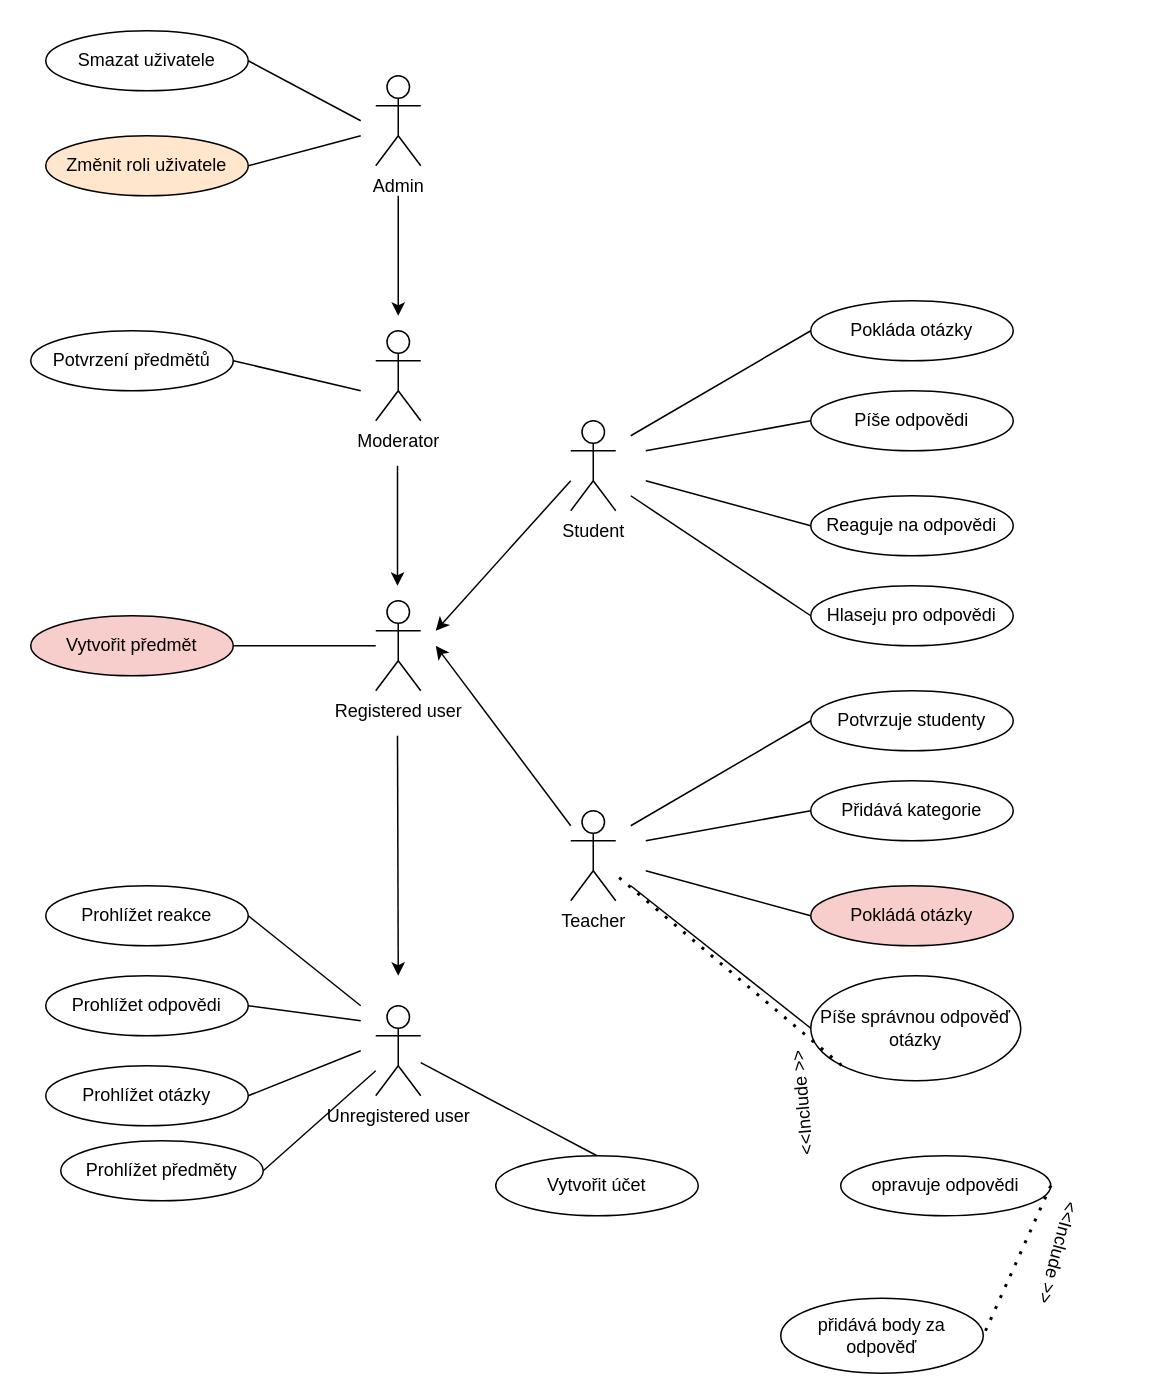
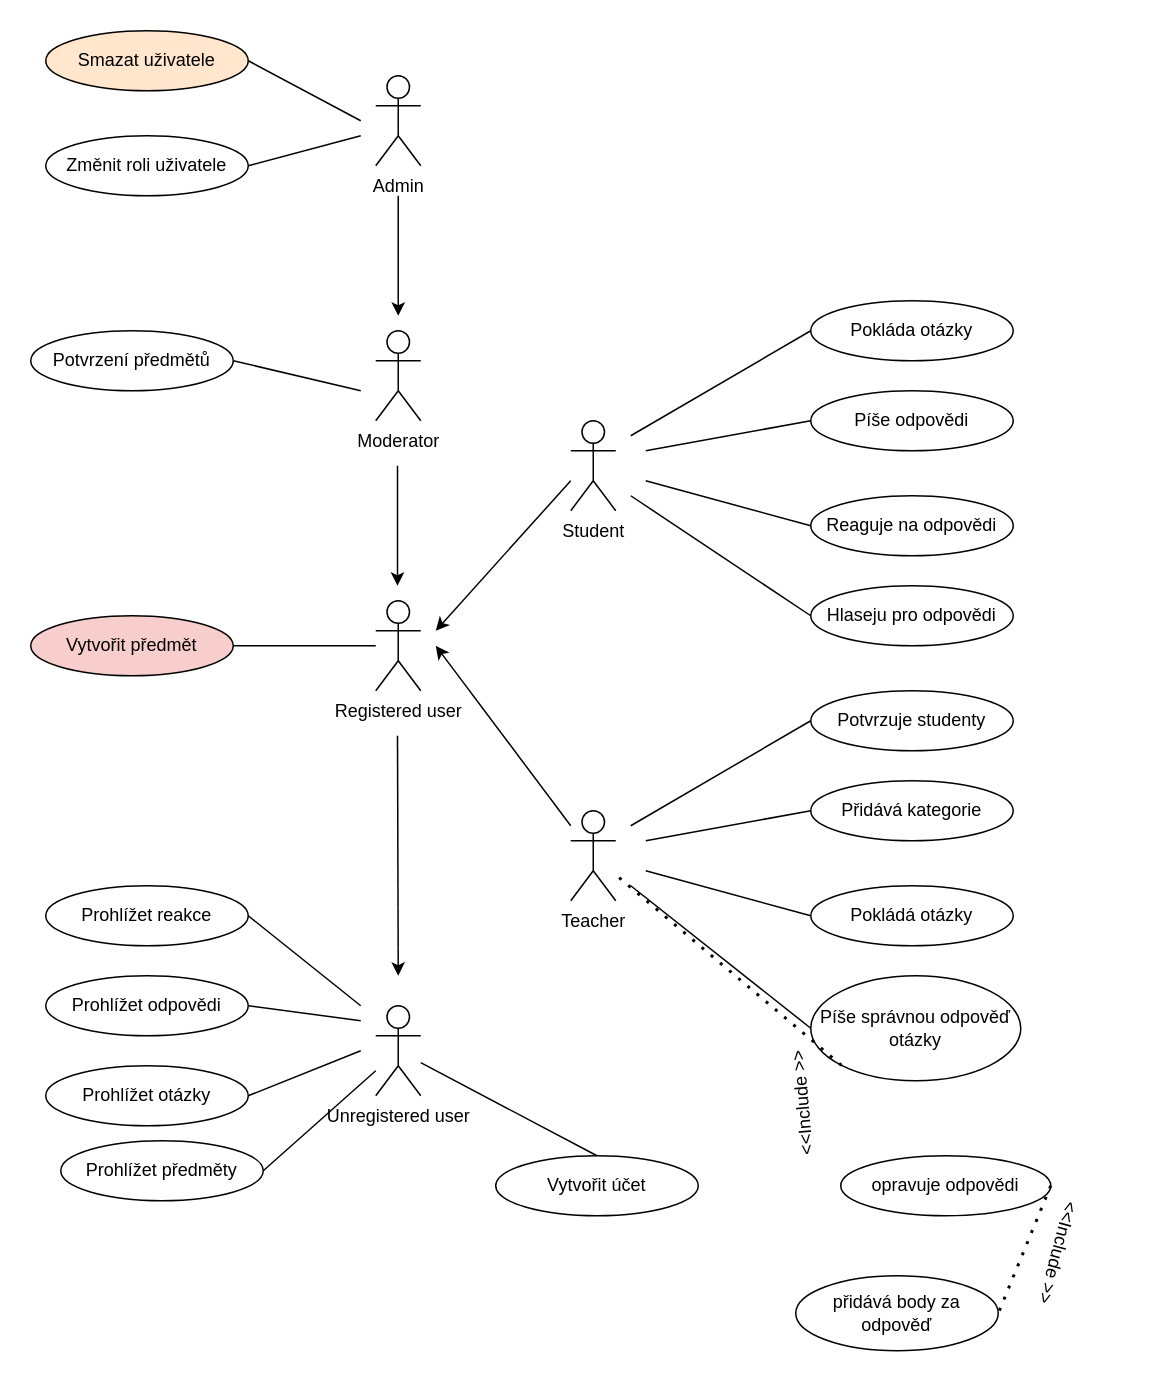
(147, 61) -> (147, 61)
(147, 166) -> (147, 166)
(912, 916) -> (912, 916)
(882, 1336) -> (897, 1313)
